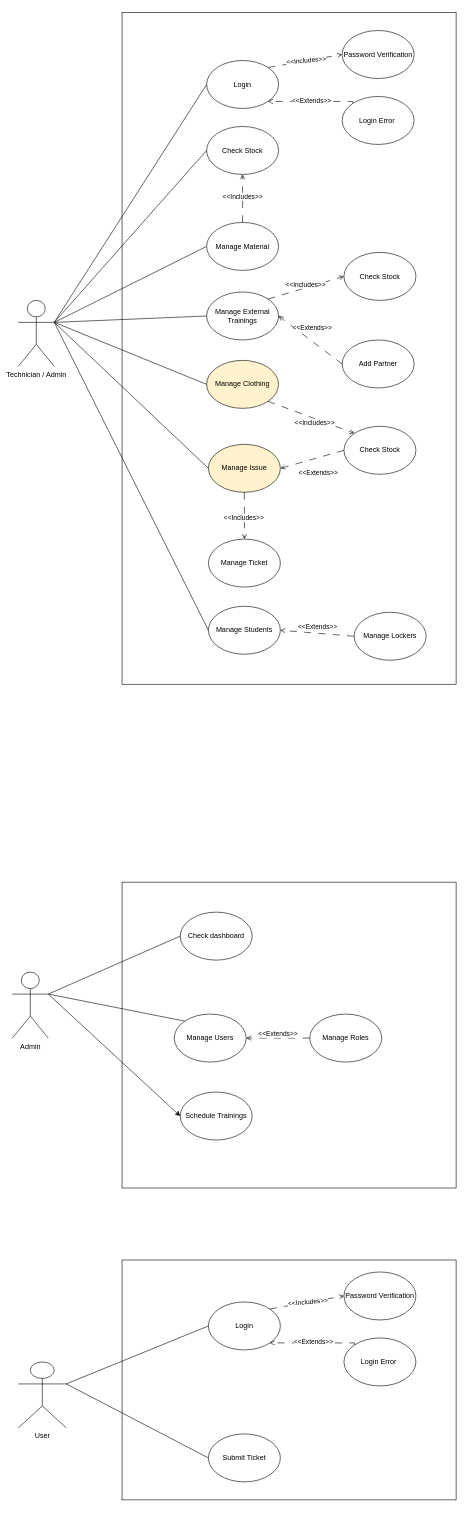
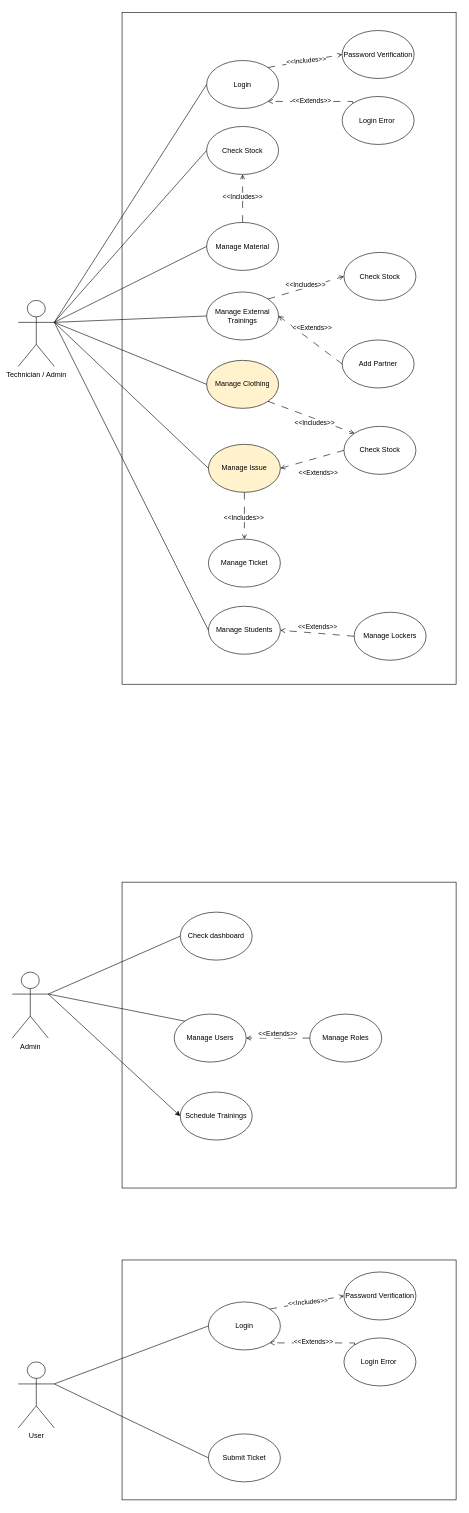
(42, 1395) -> (36, 1395)
